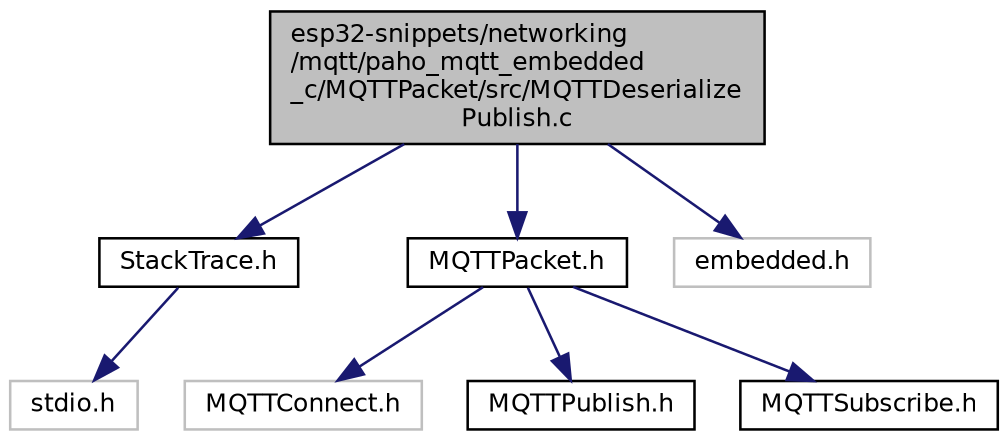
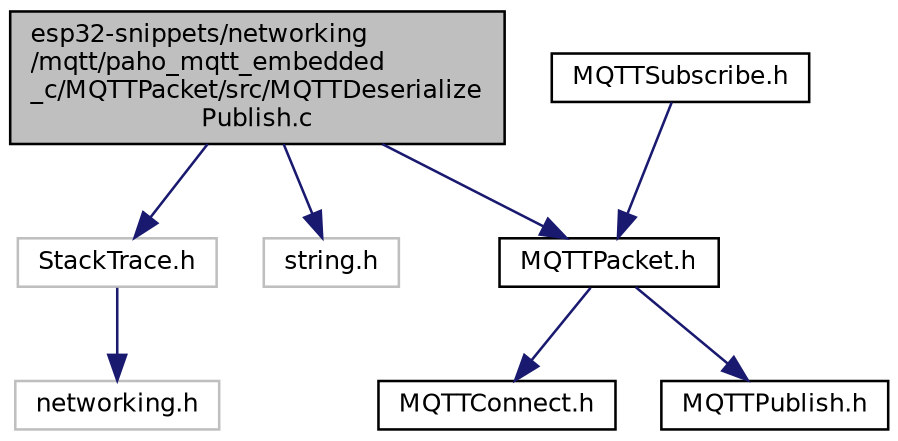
(199, 263) -> (117, 263)
(772, 263) -> (331, 263)
(681, 329) -> (650, 158)
(74, 405) -> (117, 405)
(303, 405) -> (497, 405)
